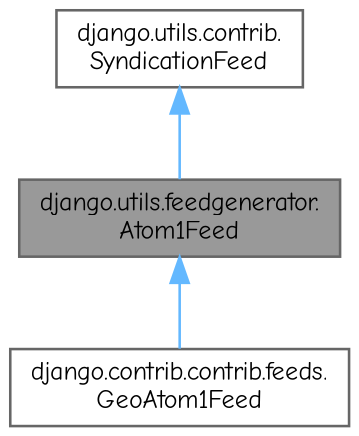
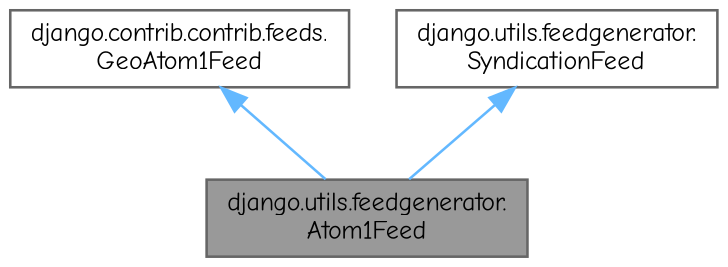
(180, 49) -> (557, 49)
(180, 316) -> (283, 142)
